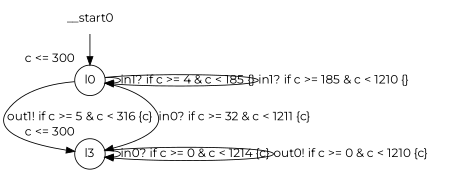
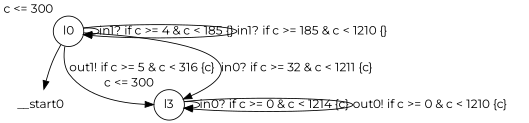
(90, 45) -> (52, 62)
